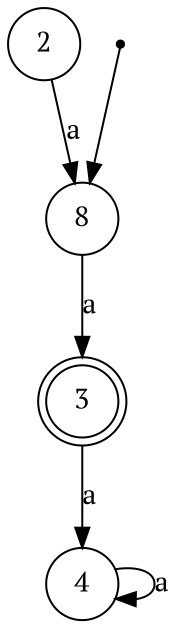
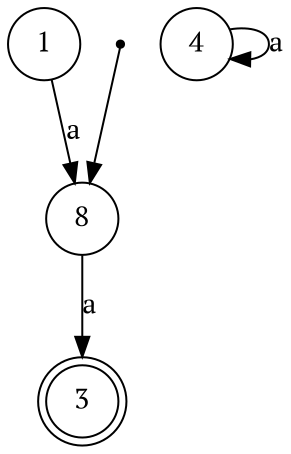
(44, 44) -> (44, 44)
(82, 486) -> none
